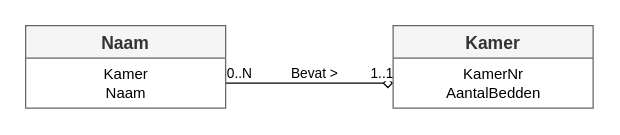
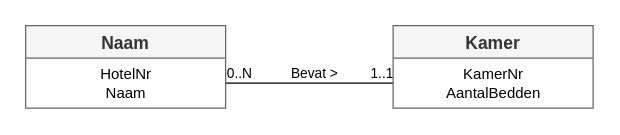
(126, 83) -> (126, 83)
(382, 83) -> (386, 83)
